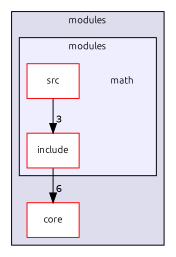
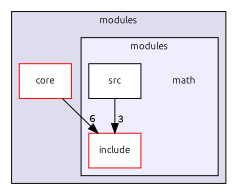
(53, 81) -> (115, 81)
(53, 182) -> (75, 111)
